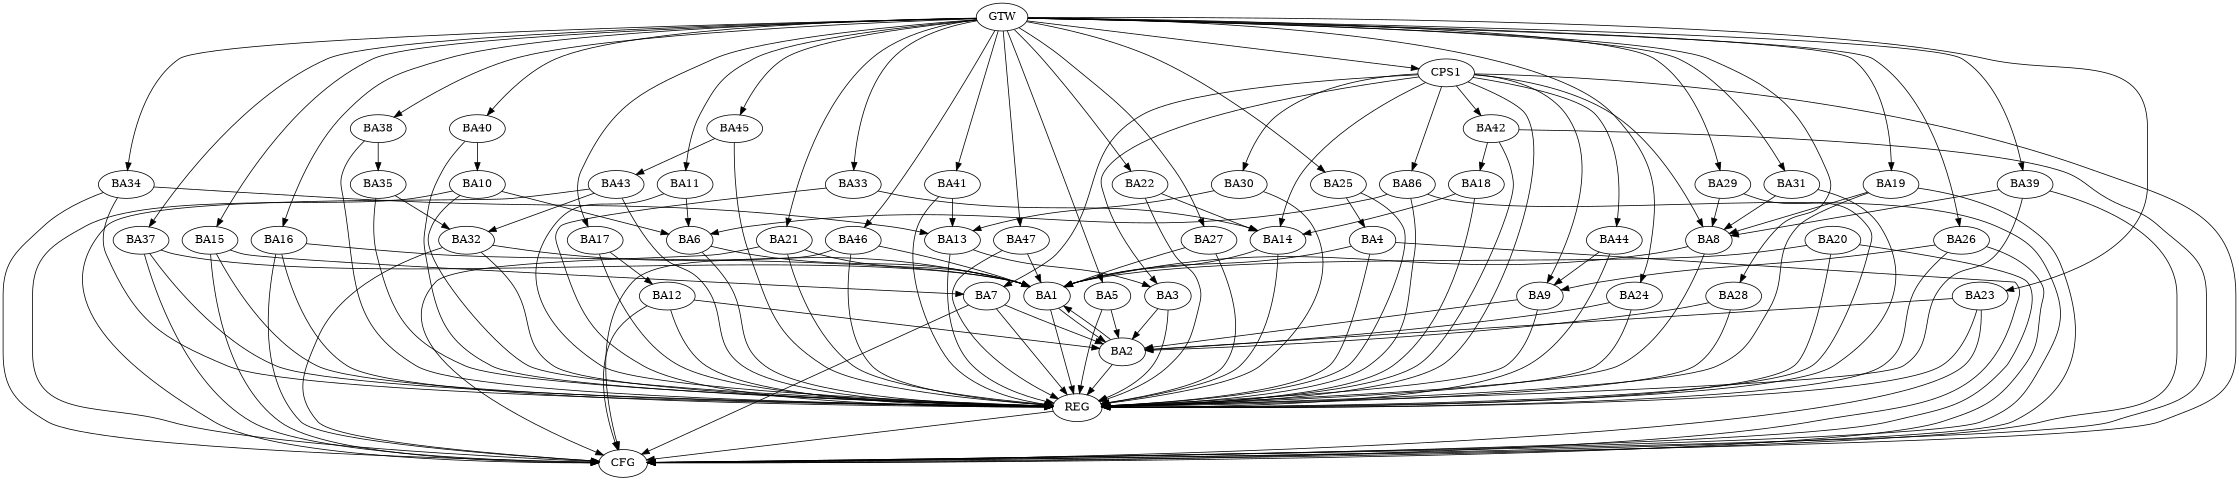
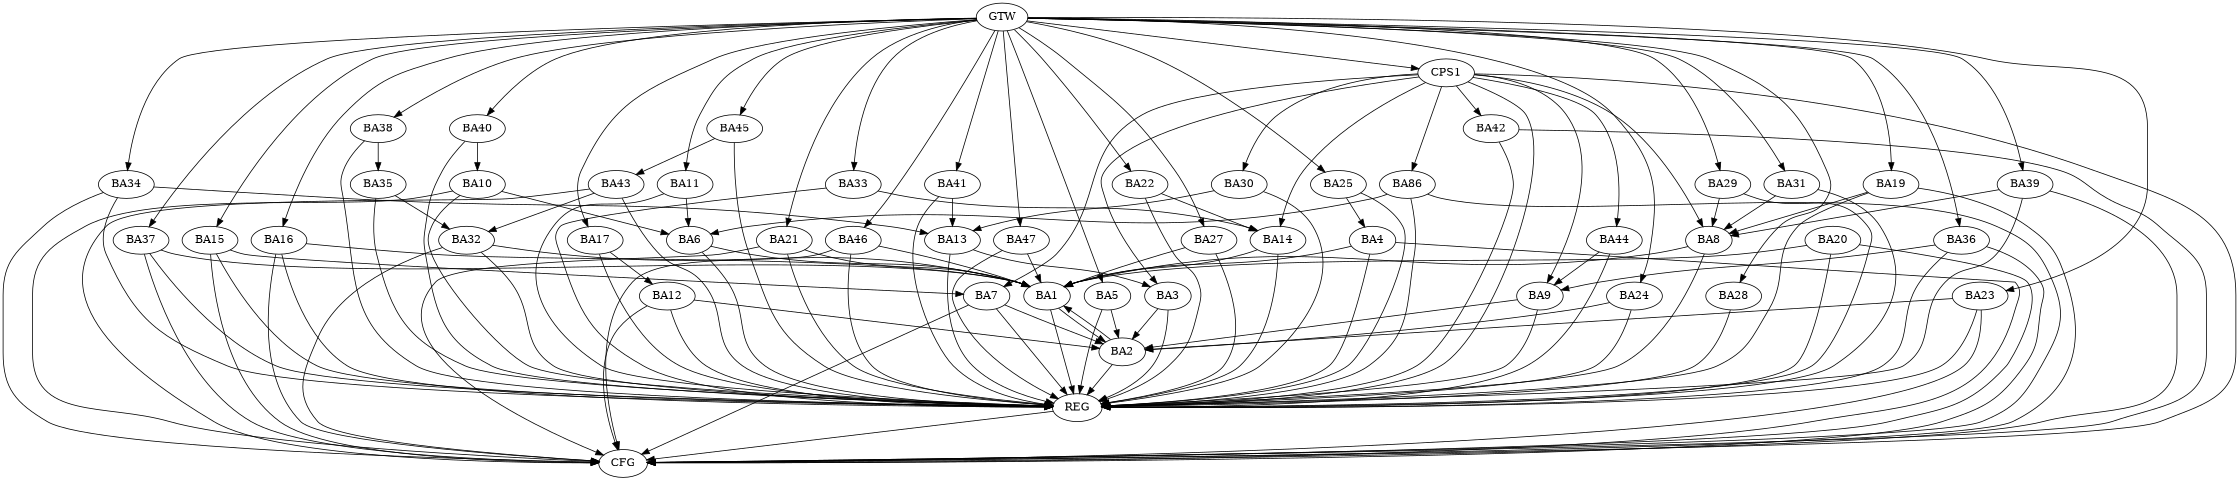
(1476, 184) -> none
(1962, 240) -> (1962, 240)
(1432, 335) -> none
